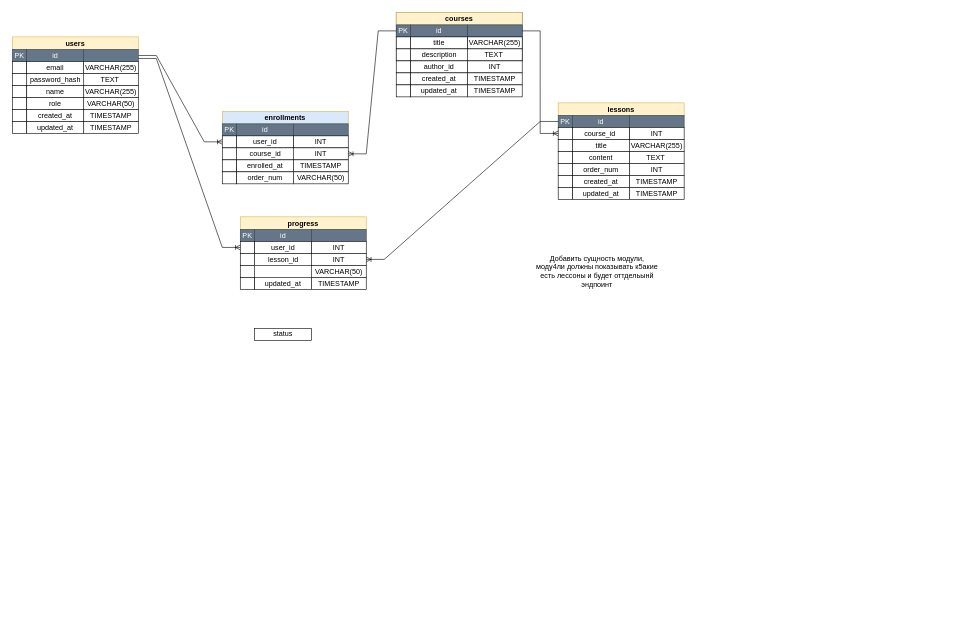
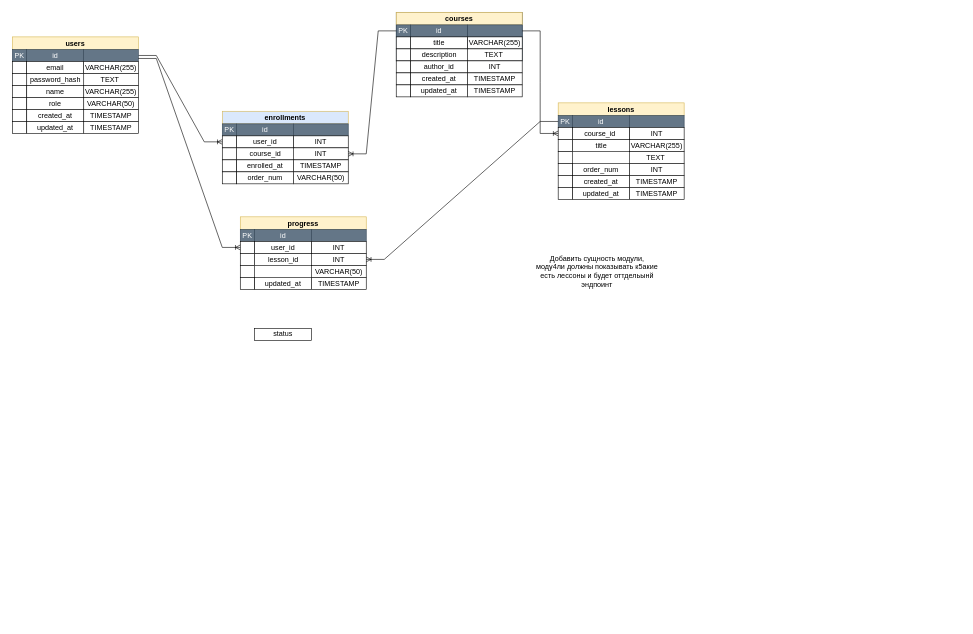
(601, 158) -> none
